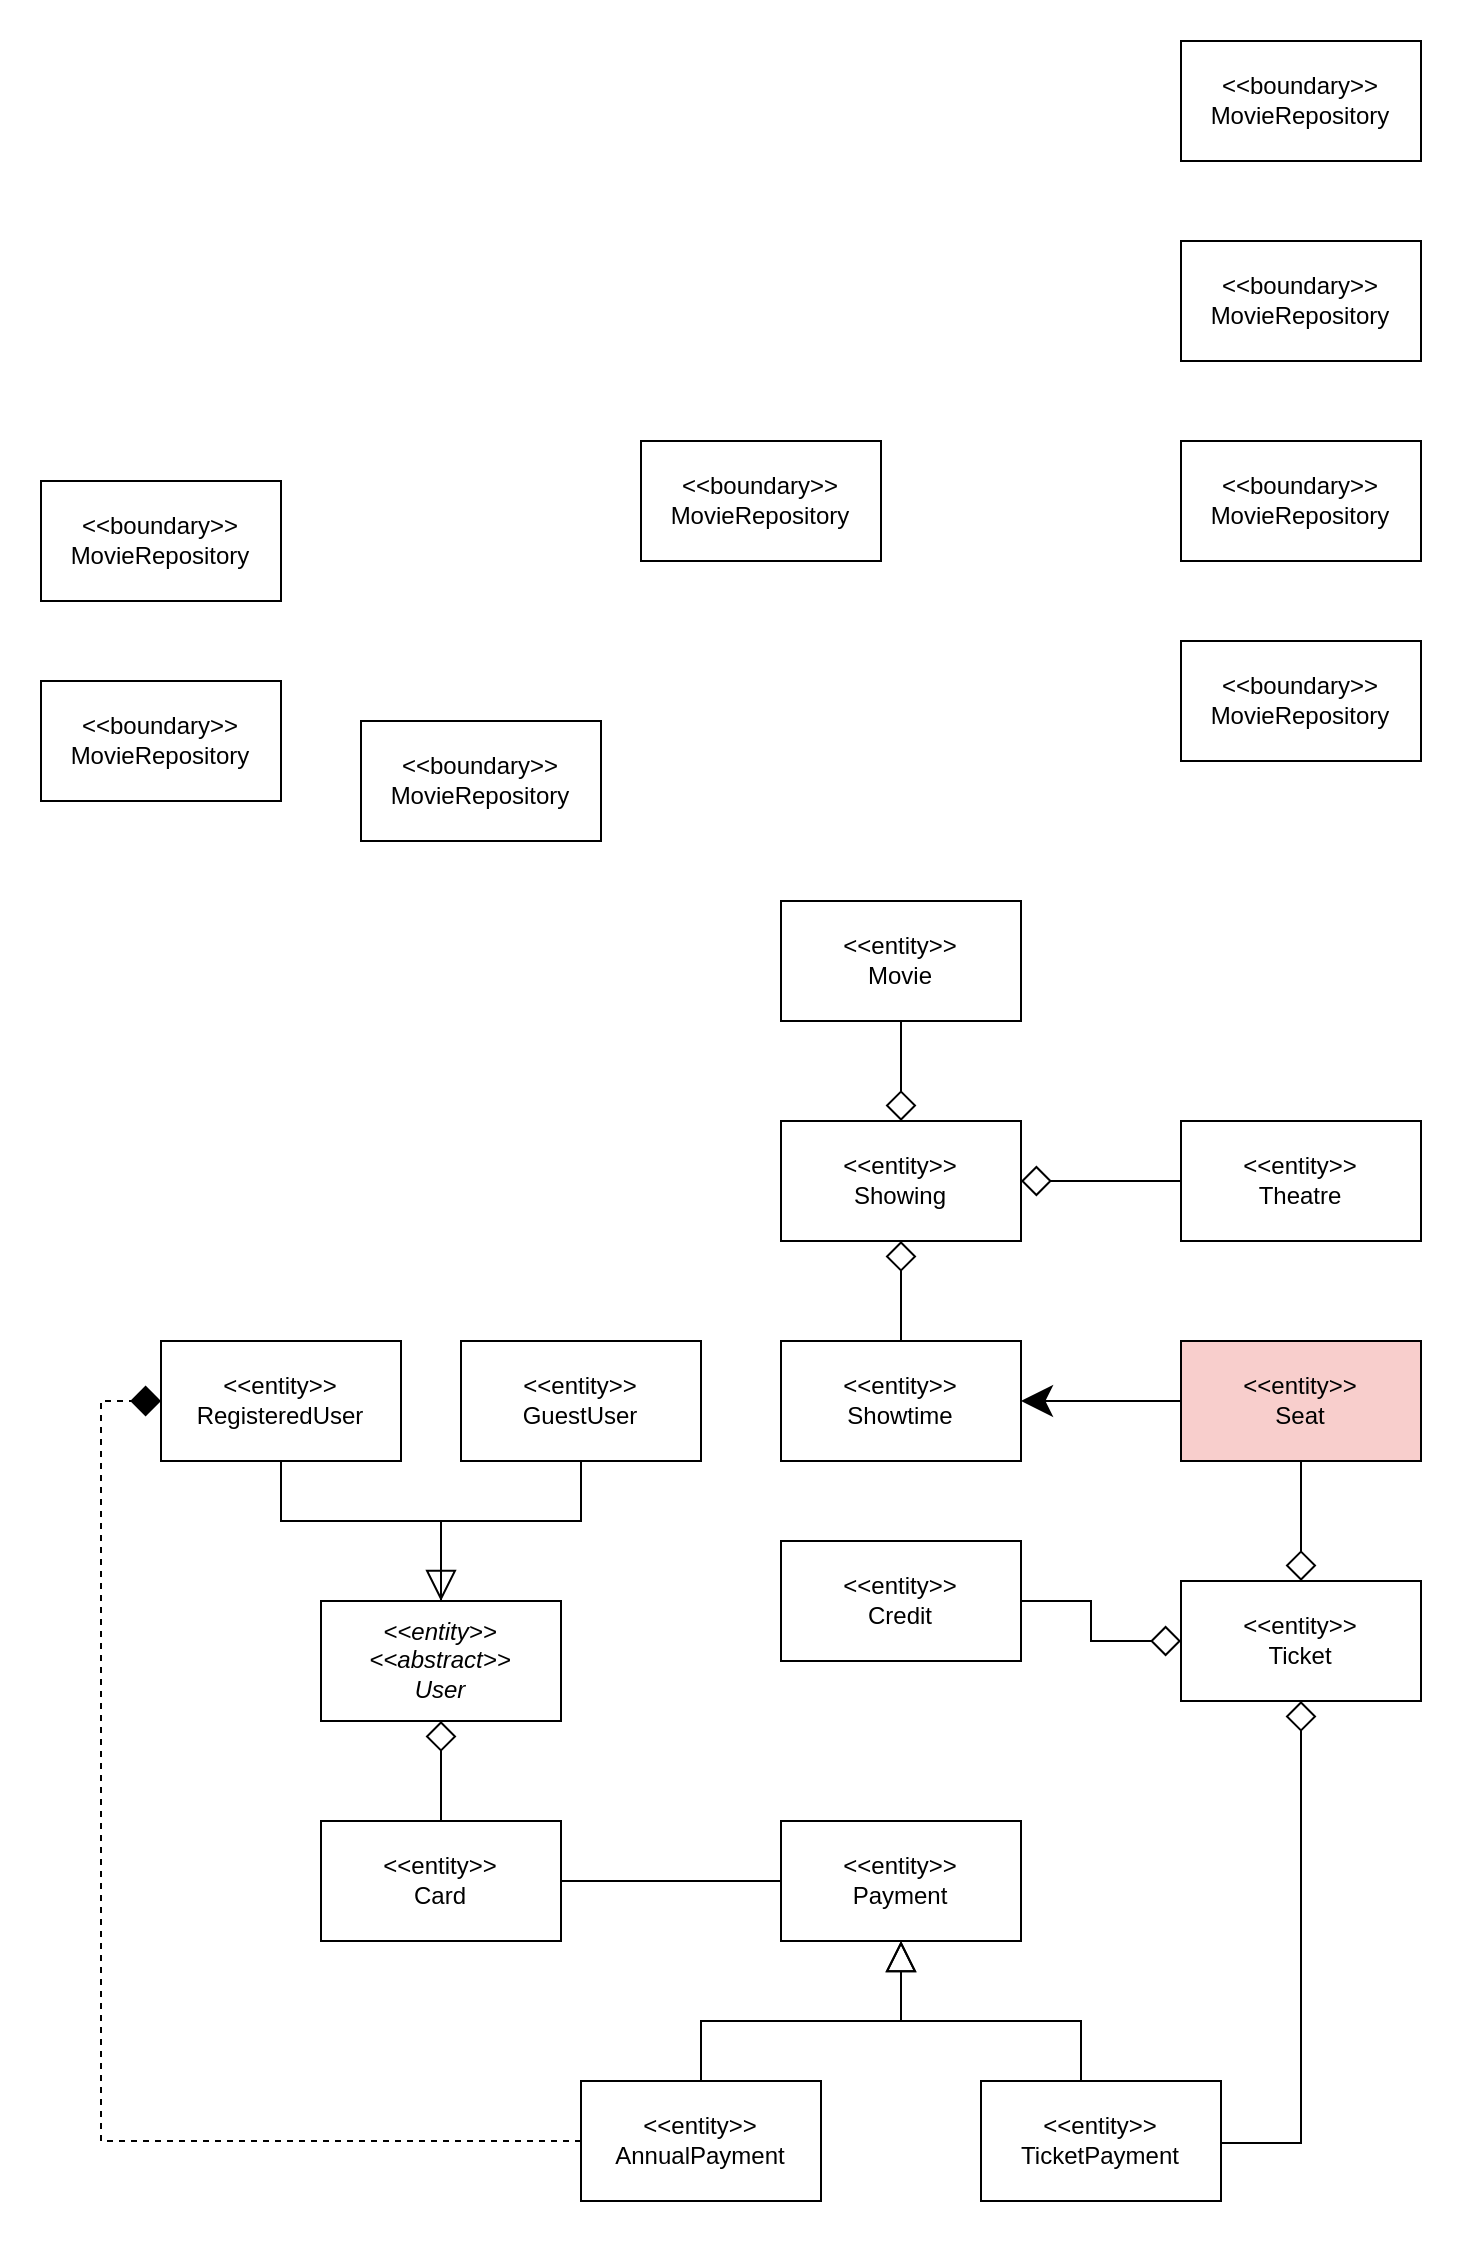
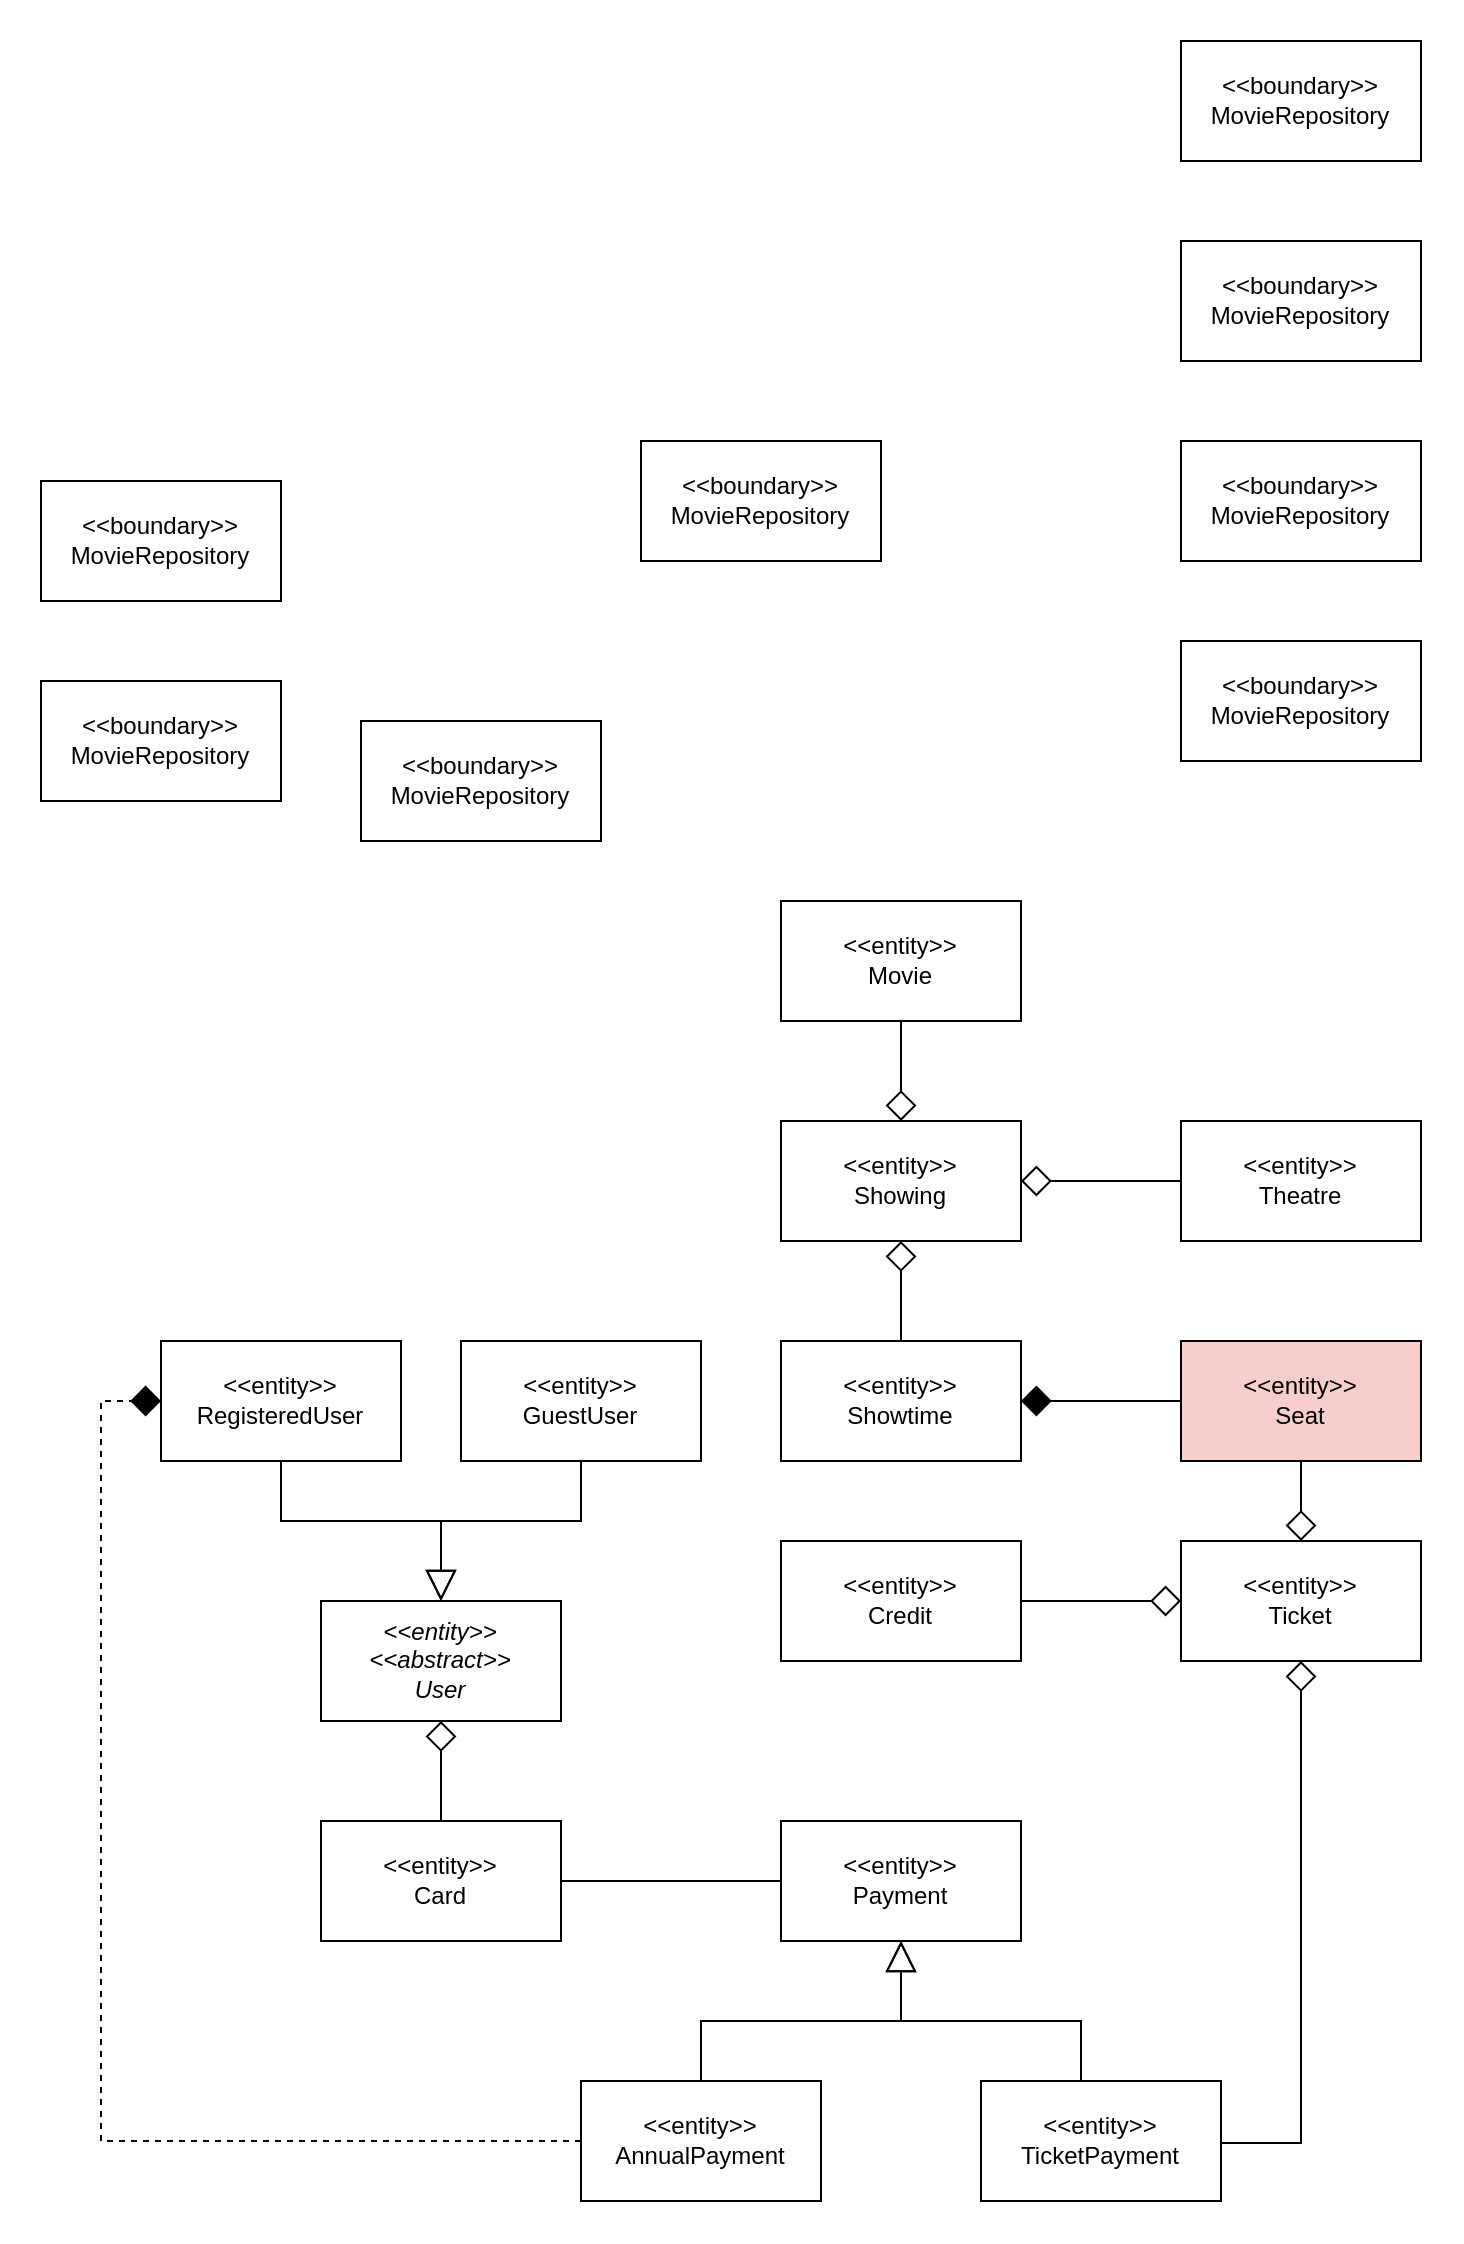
(1048, 1401) -> (1051, 1401)
(441, 1583) -> (441, 1571)
(1301, 1641) -> (1301, 1601)
